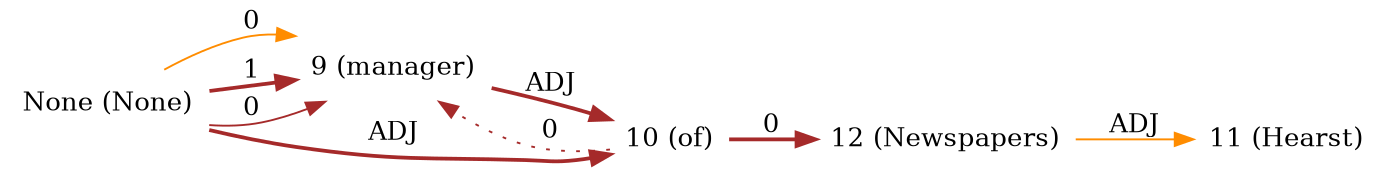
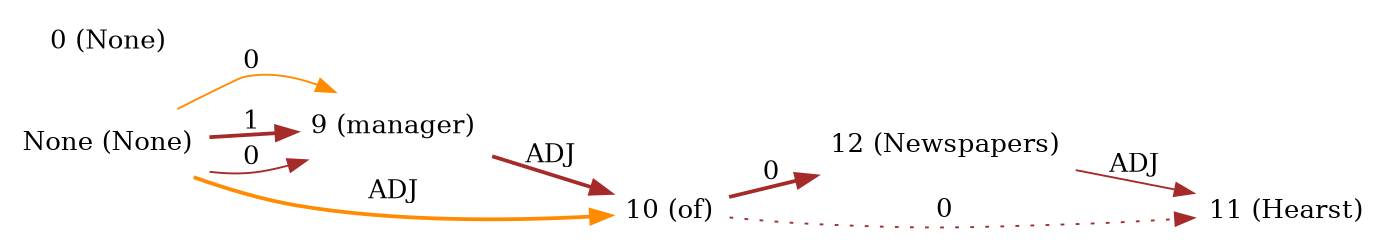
none -> (108, 41)
(1125, 139) -> (1125, 180)
(529, 146) -> (952, 227)
(399, 157) -> (390, 216)
